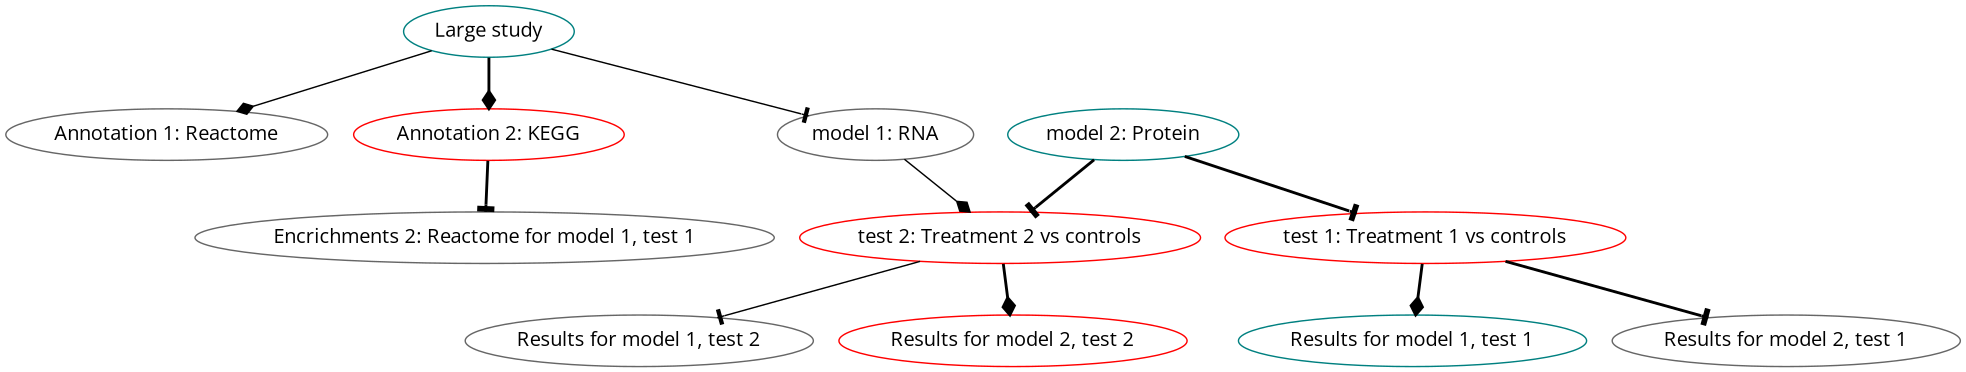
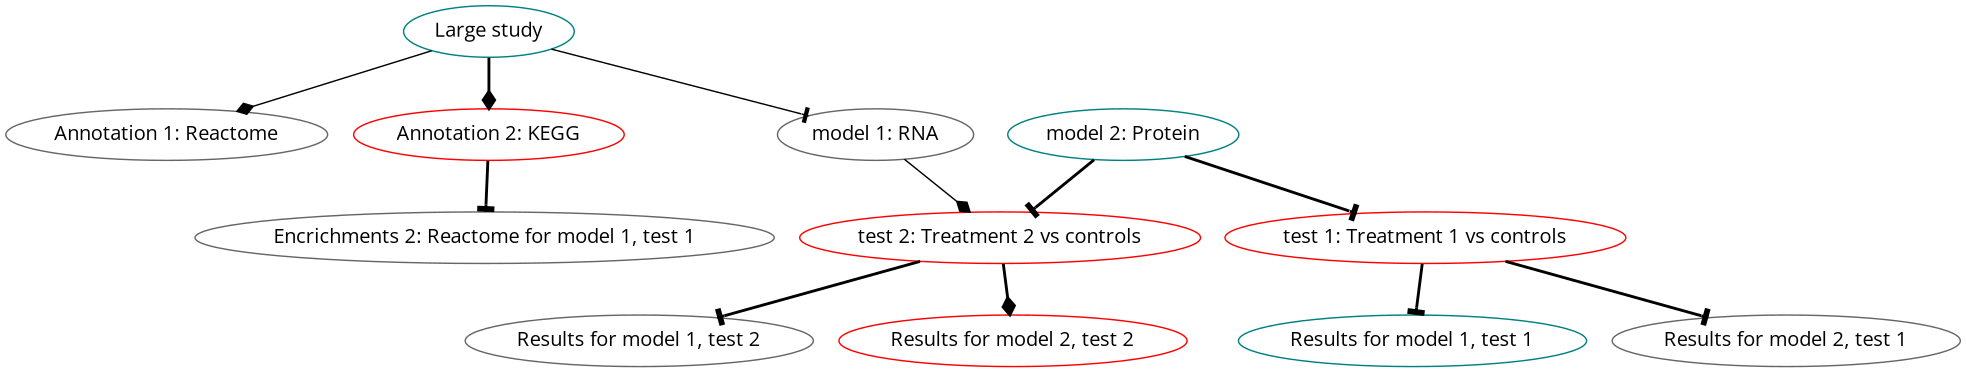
(1420, 281) -> (1419, 286)
(822, 289) -> (822, 289)
